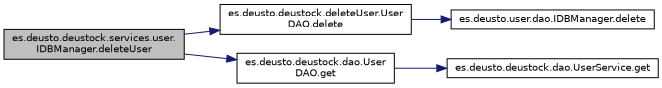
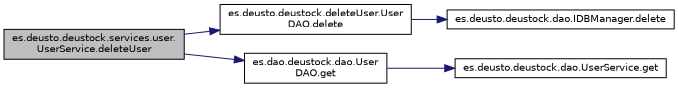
(553, 19) -> (561, 19)
(94, 44) -> (94, 44)
(316, 68) -> (316, 68)
